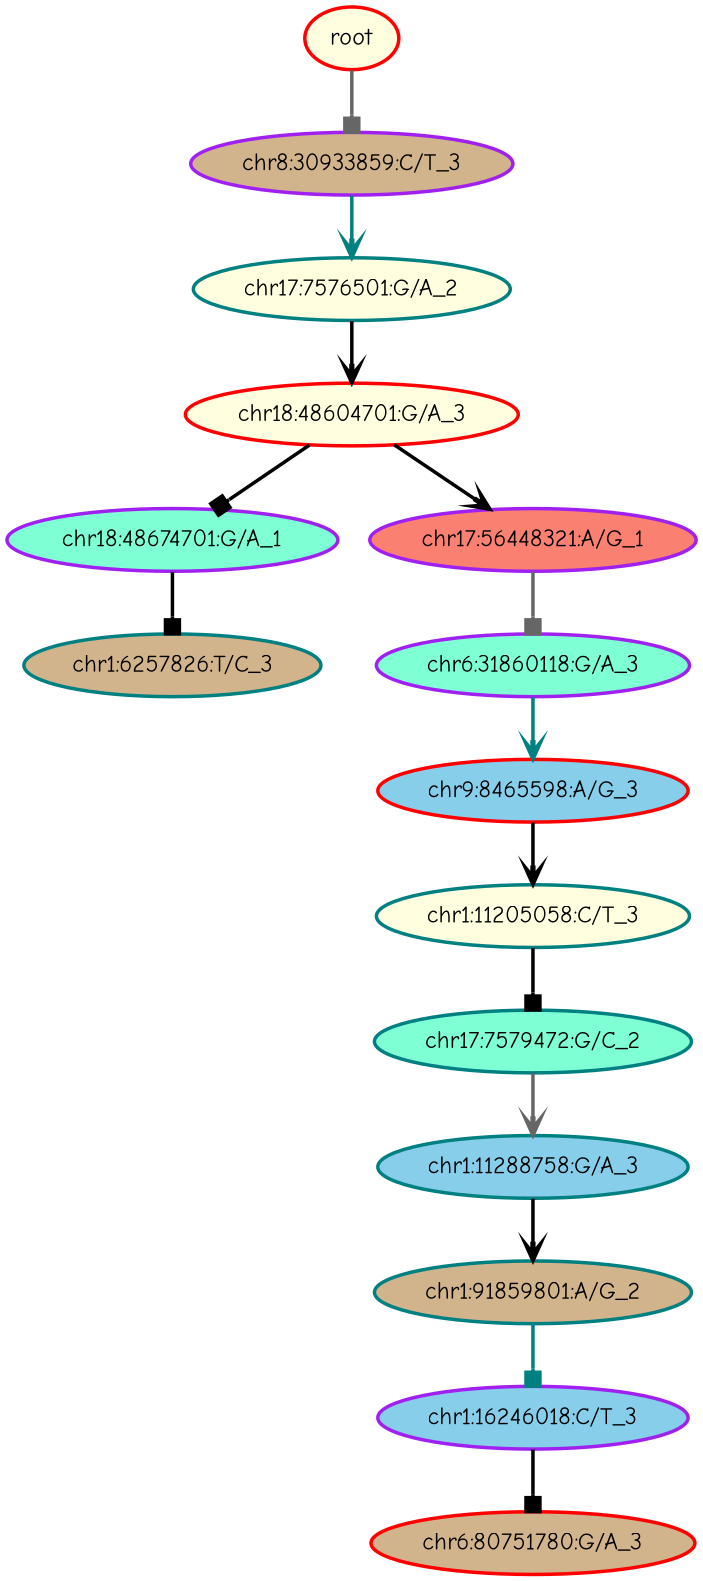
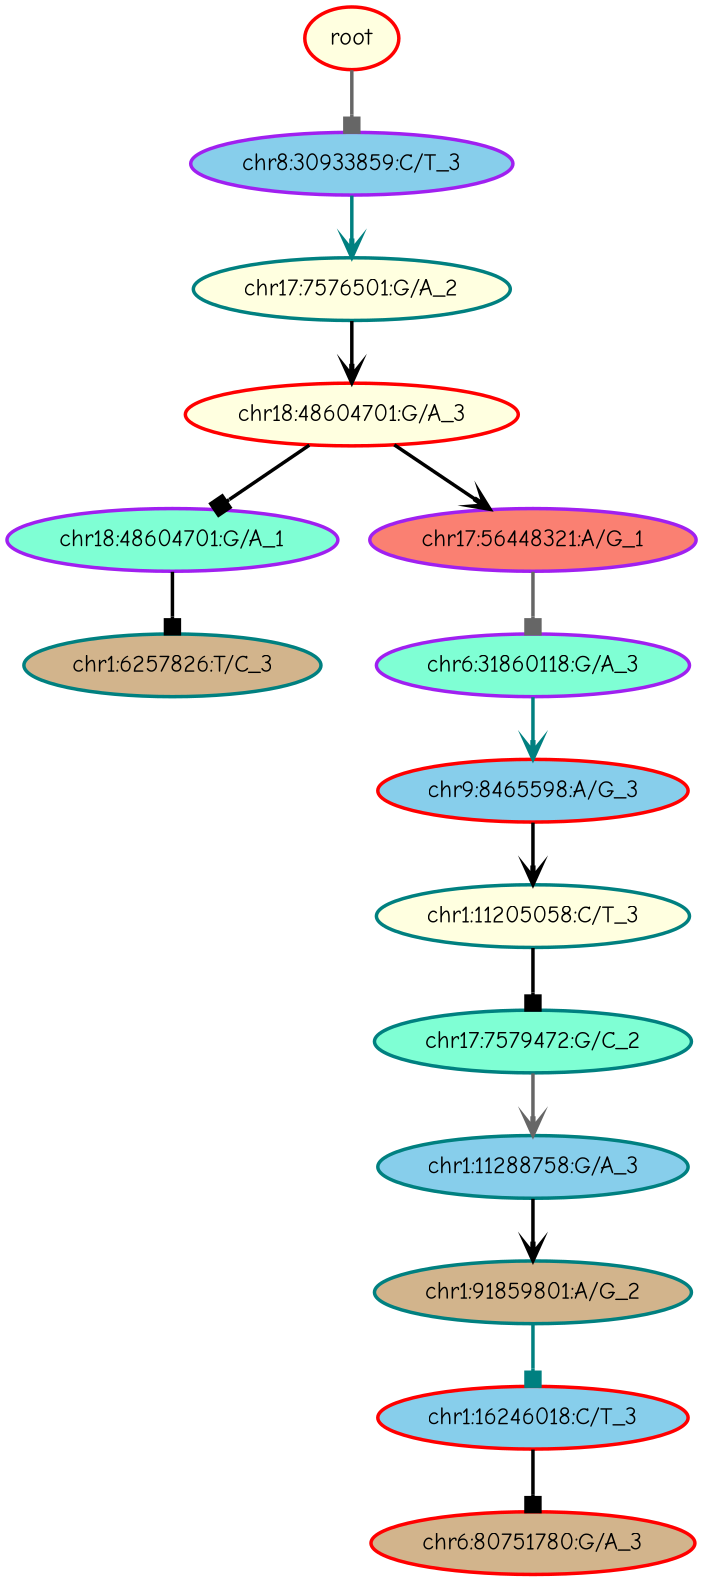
(352, 164) -> (352, 164)
(172, 540) -> (172, 540)
(533, 1418) -> (533, 1418)
